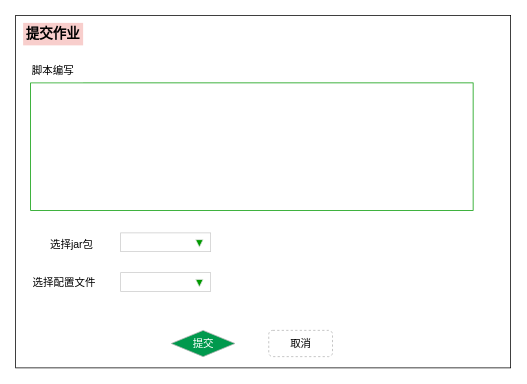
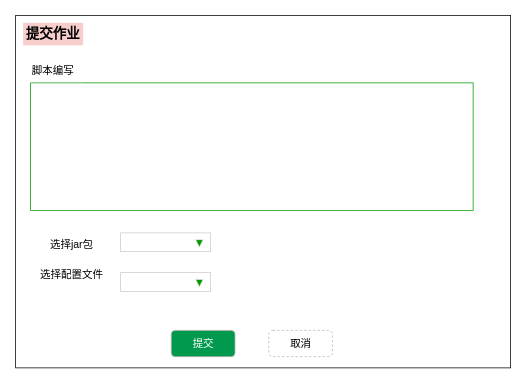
(64, 282) -> (72, 275)
(203, 344) -> (203, 344)
